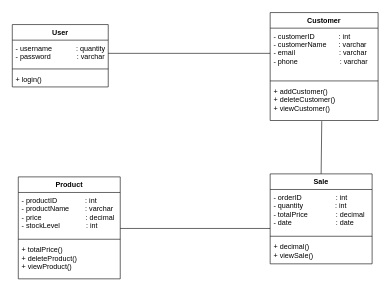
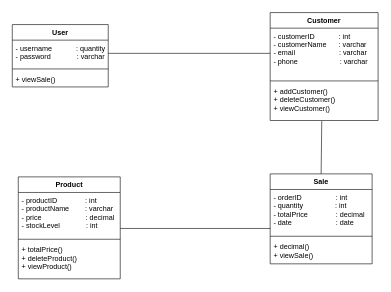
(31, 79) -> (37, 79)
